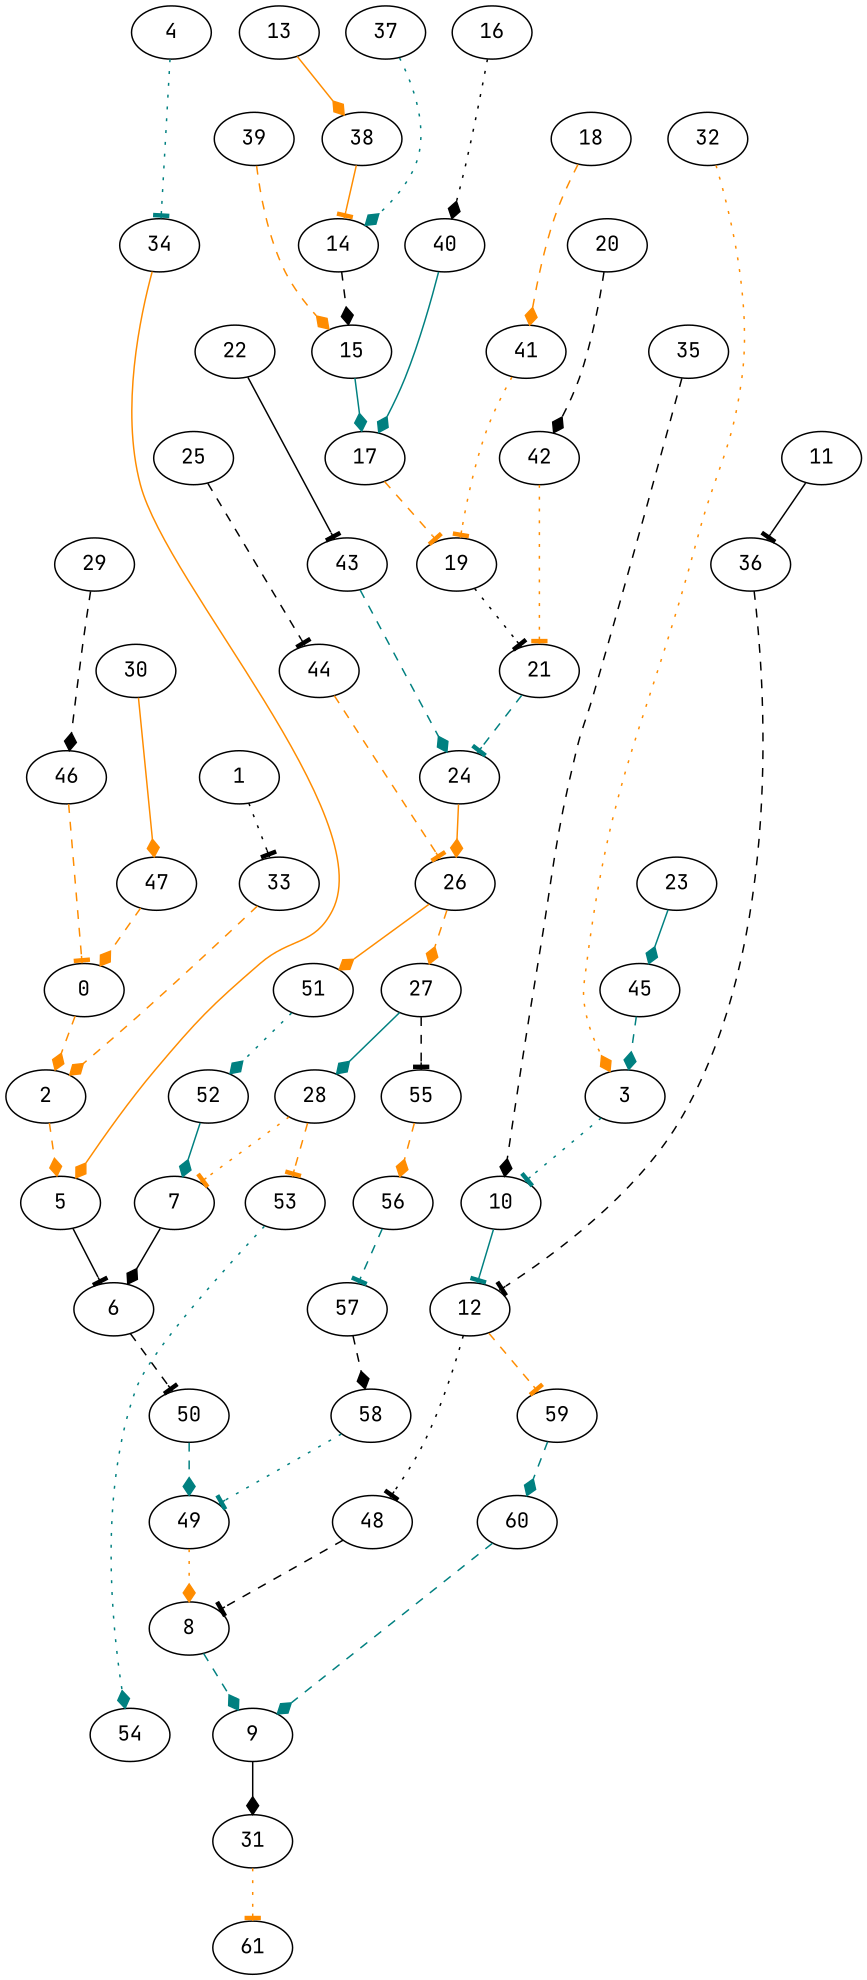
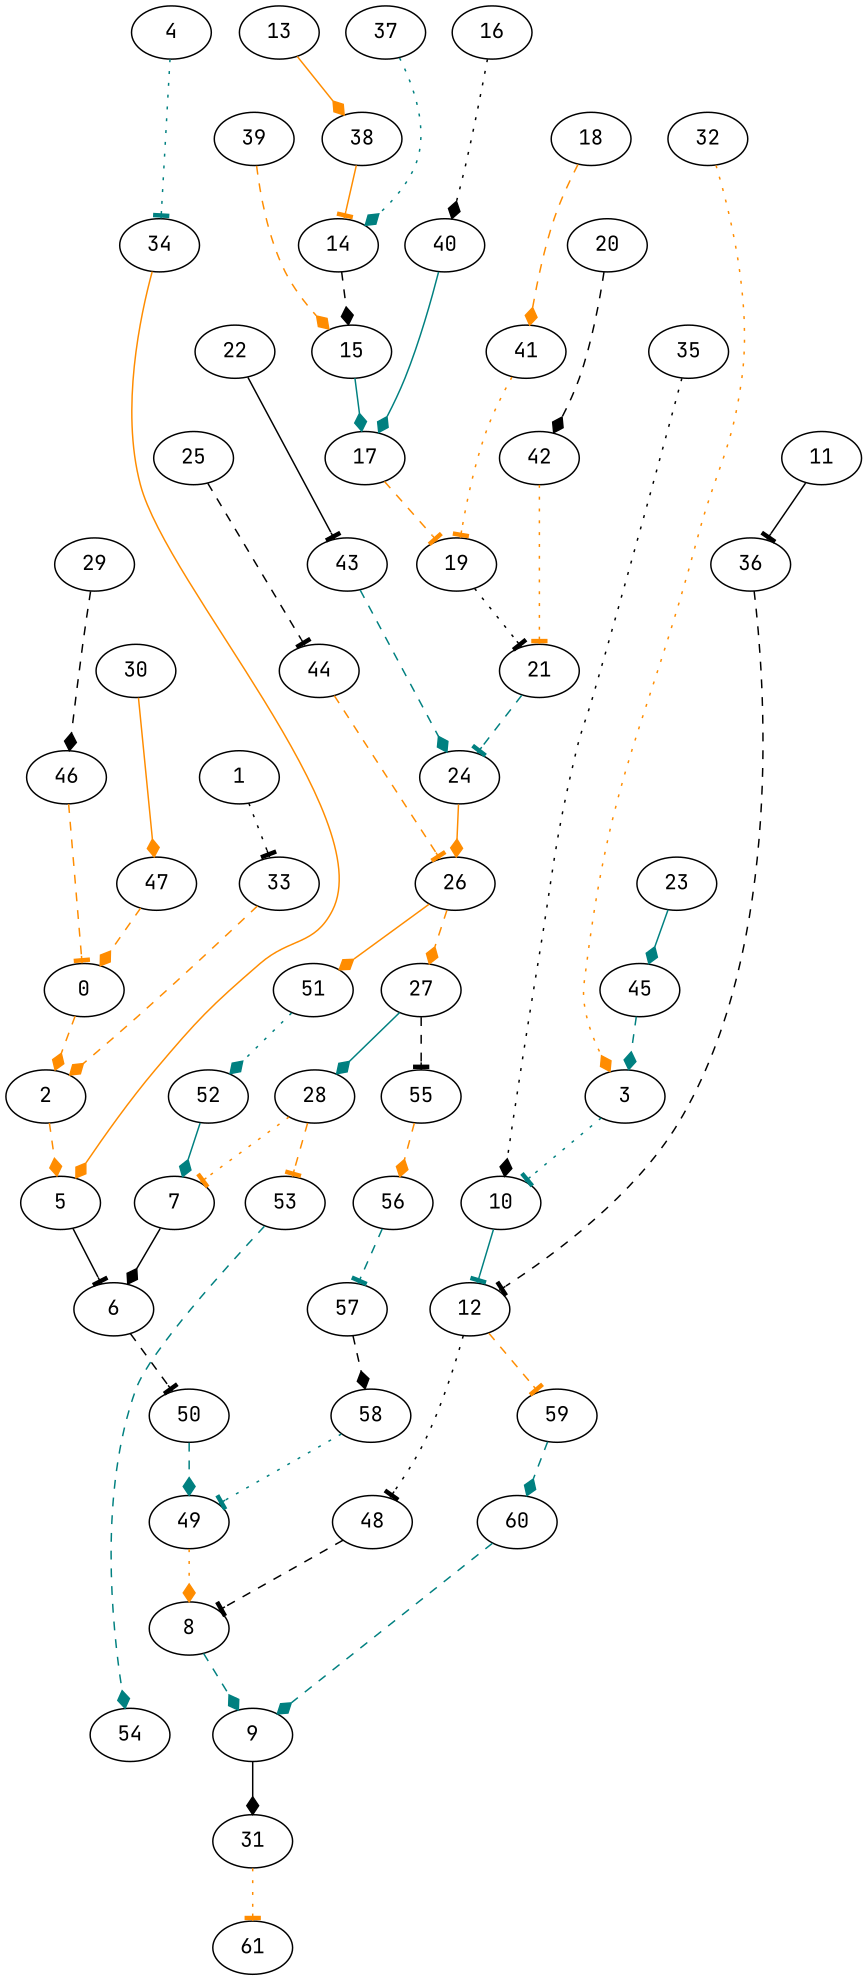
(573, 764) -> (573, 764)
(123, 1435) -> (123, 1435)
